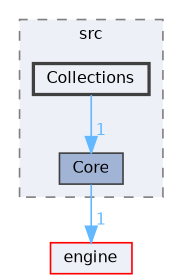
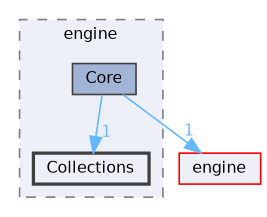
(91, 35) -> (91, 35)
(91, 116) -> (99, 116)
